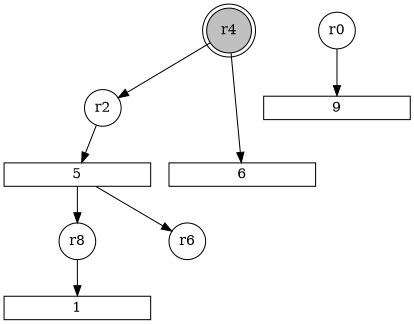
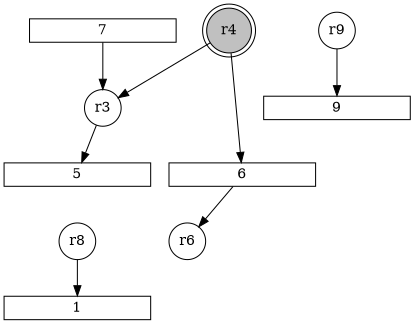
none -> (103, 31)
(337, 31) -> (337, 31)
(103, 108) -> (103, 108)
(77, 200) -> none
(129, 206) -> (219, 203)
